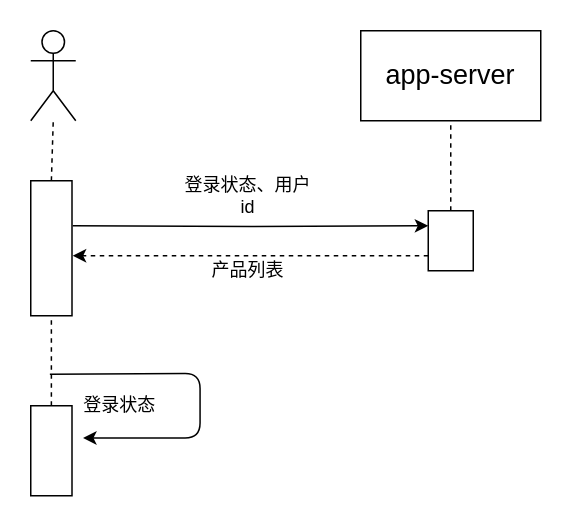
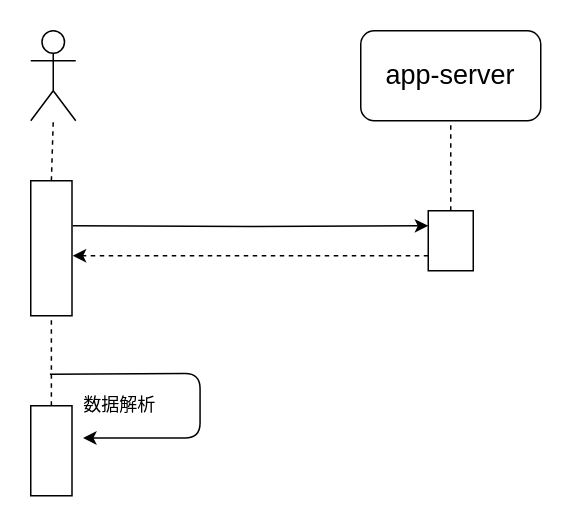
(451, 76) -> (451, 76)
(248, 196) -> none
(248, 271) -> none
(120, 406) -> (120, 406)
